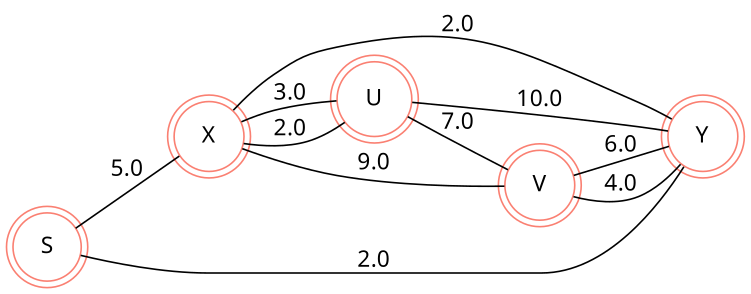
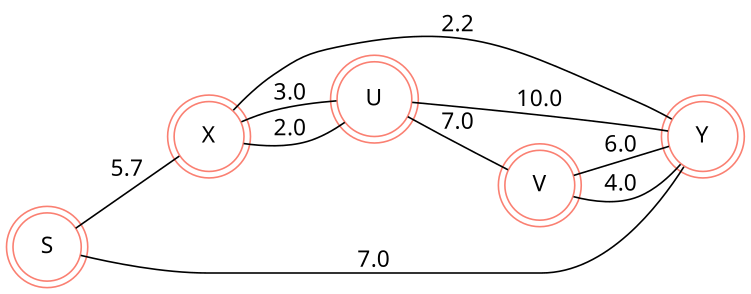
(458, 25) -> (458, 25)
(128, 170) -> (128, 170)
(371, 180) -> none
(374, 261) -> (374, 261)
